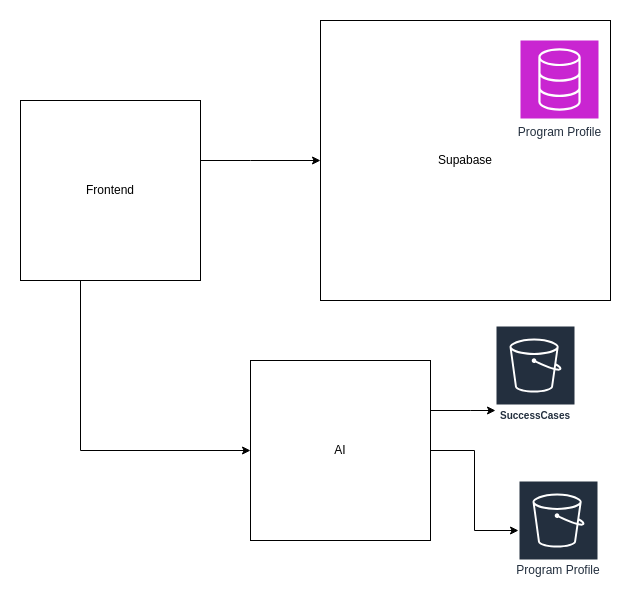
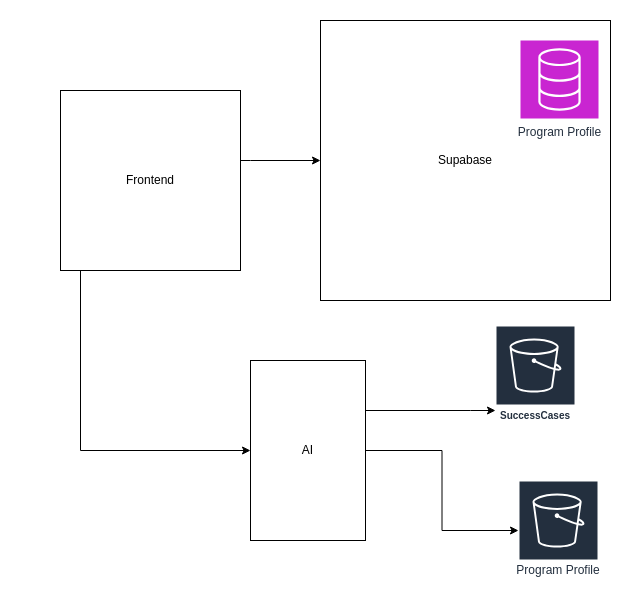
(111, 191) -> (151, 181)
(341, 451) -> (308, 451)
